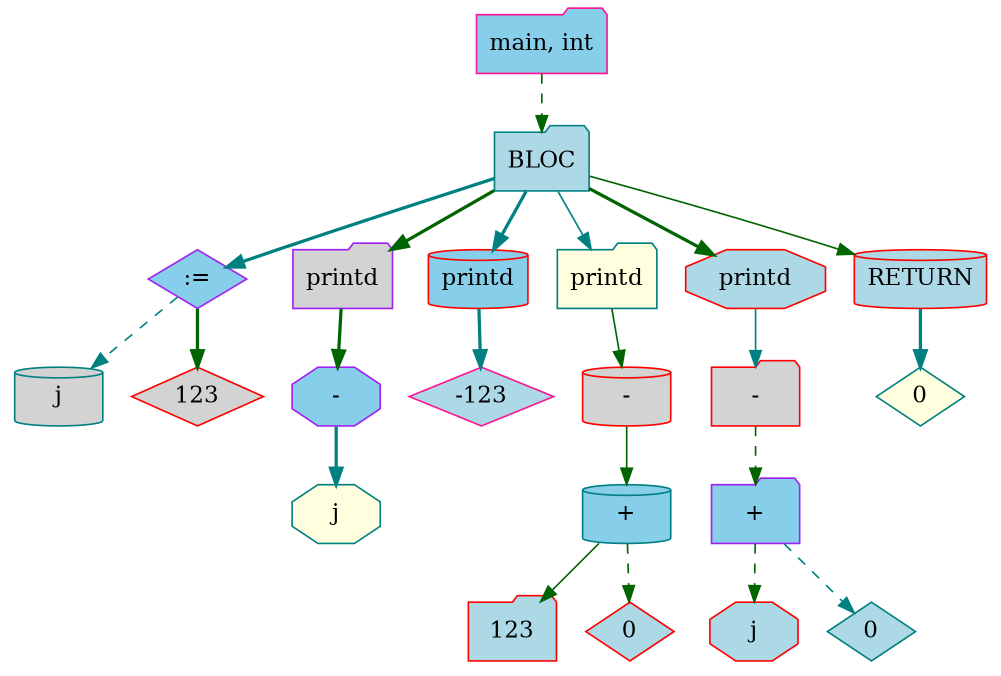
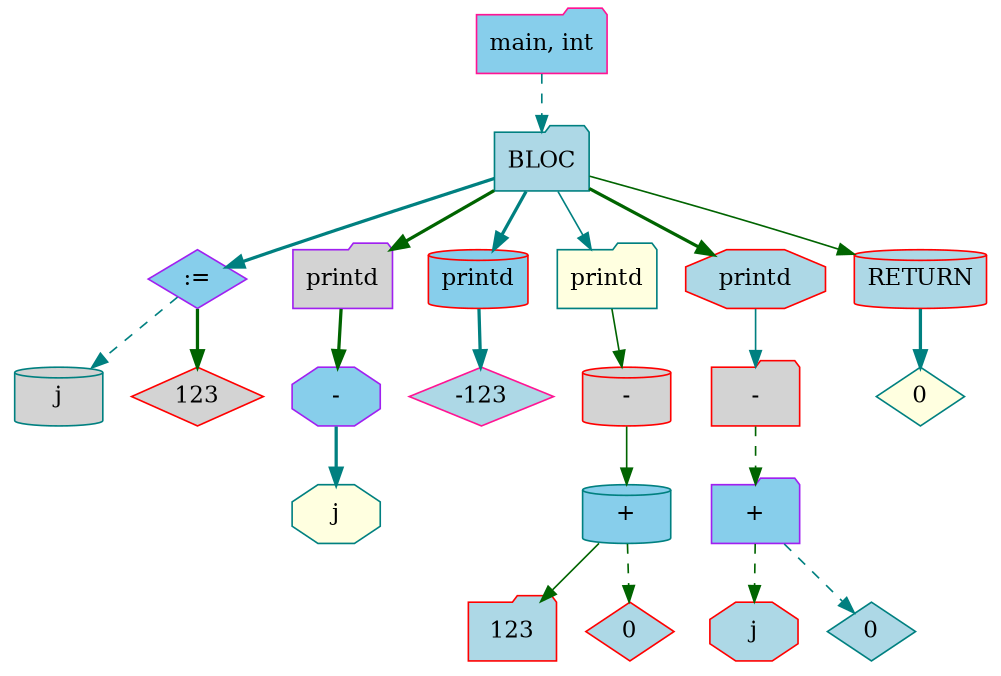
(542, 95) -> (542, 95)
